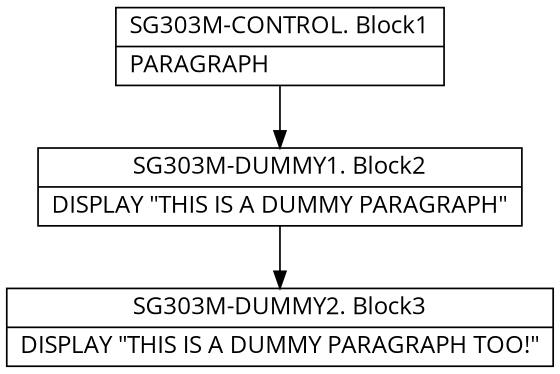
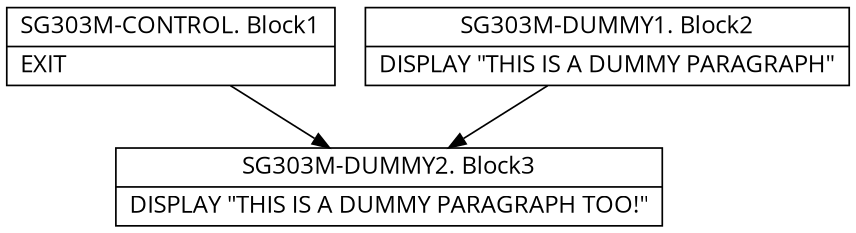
(200, 65) -> (44, 65)
(280, 108) -> (273, 112)
